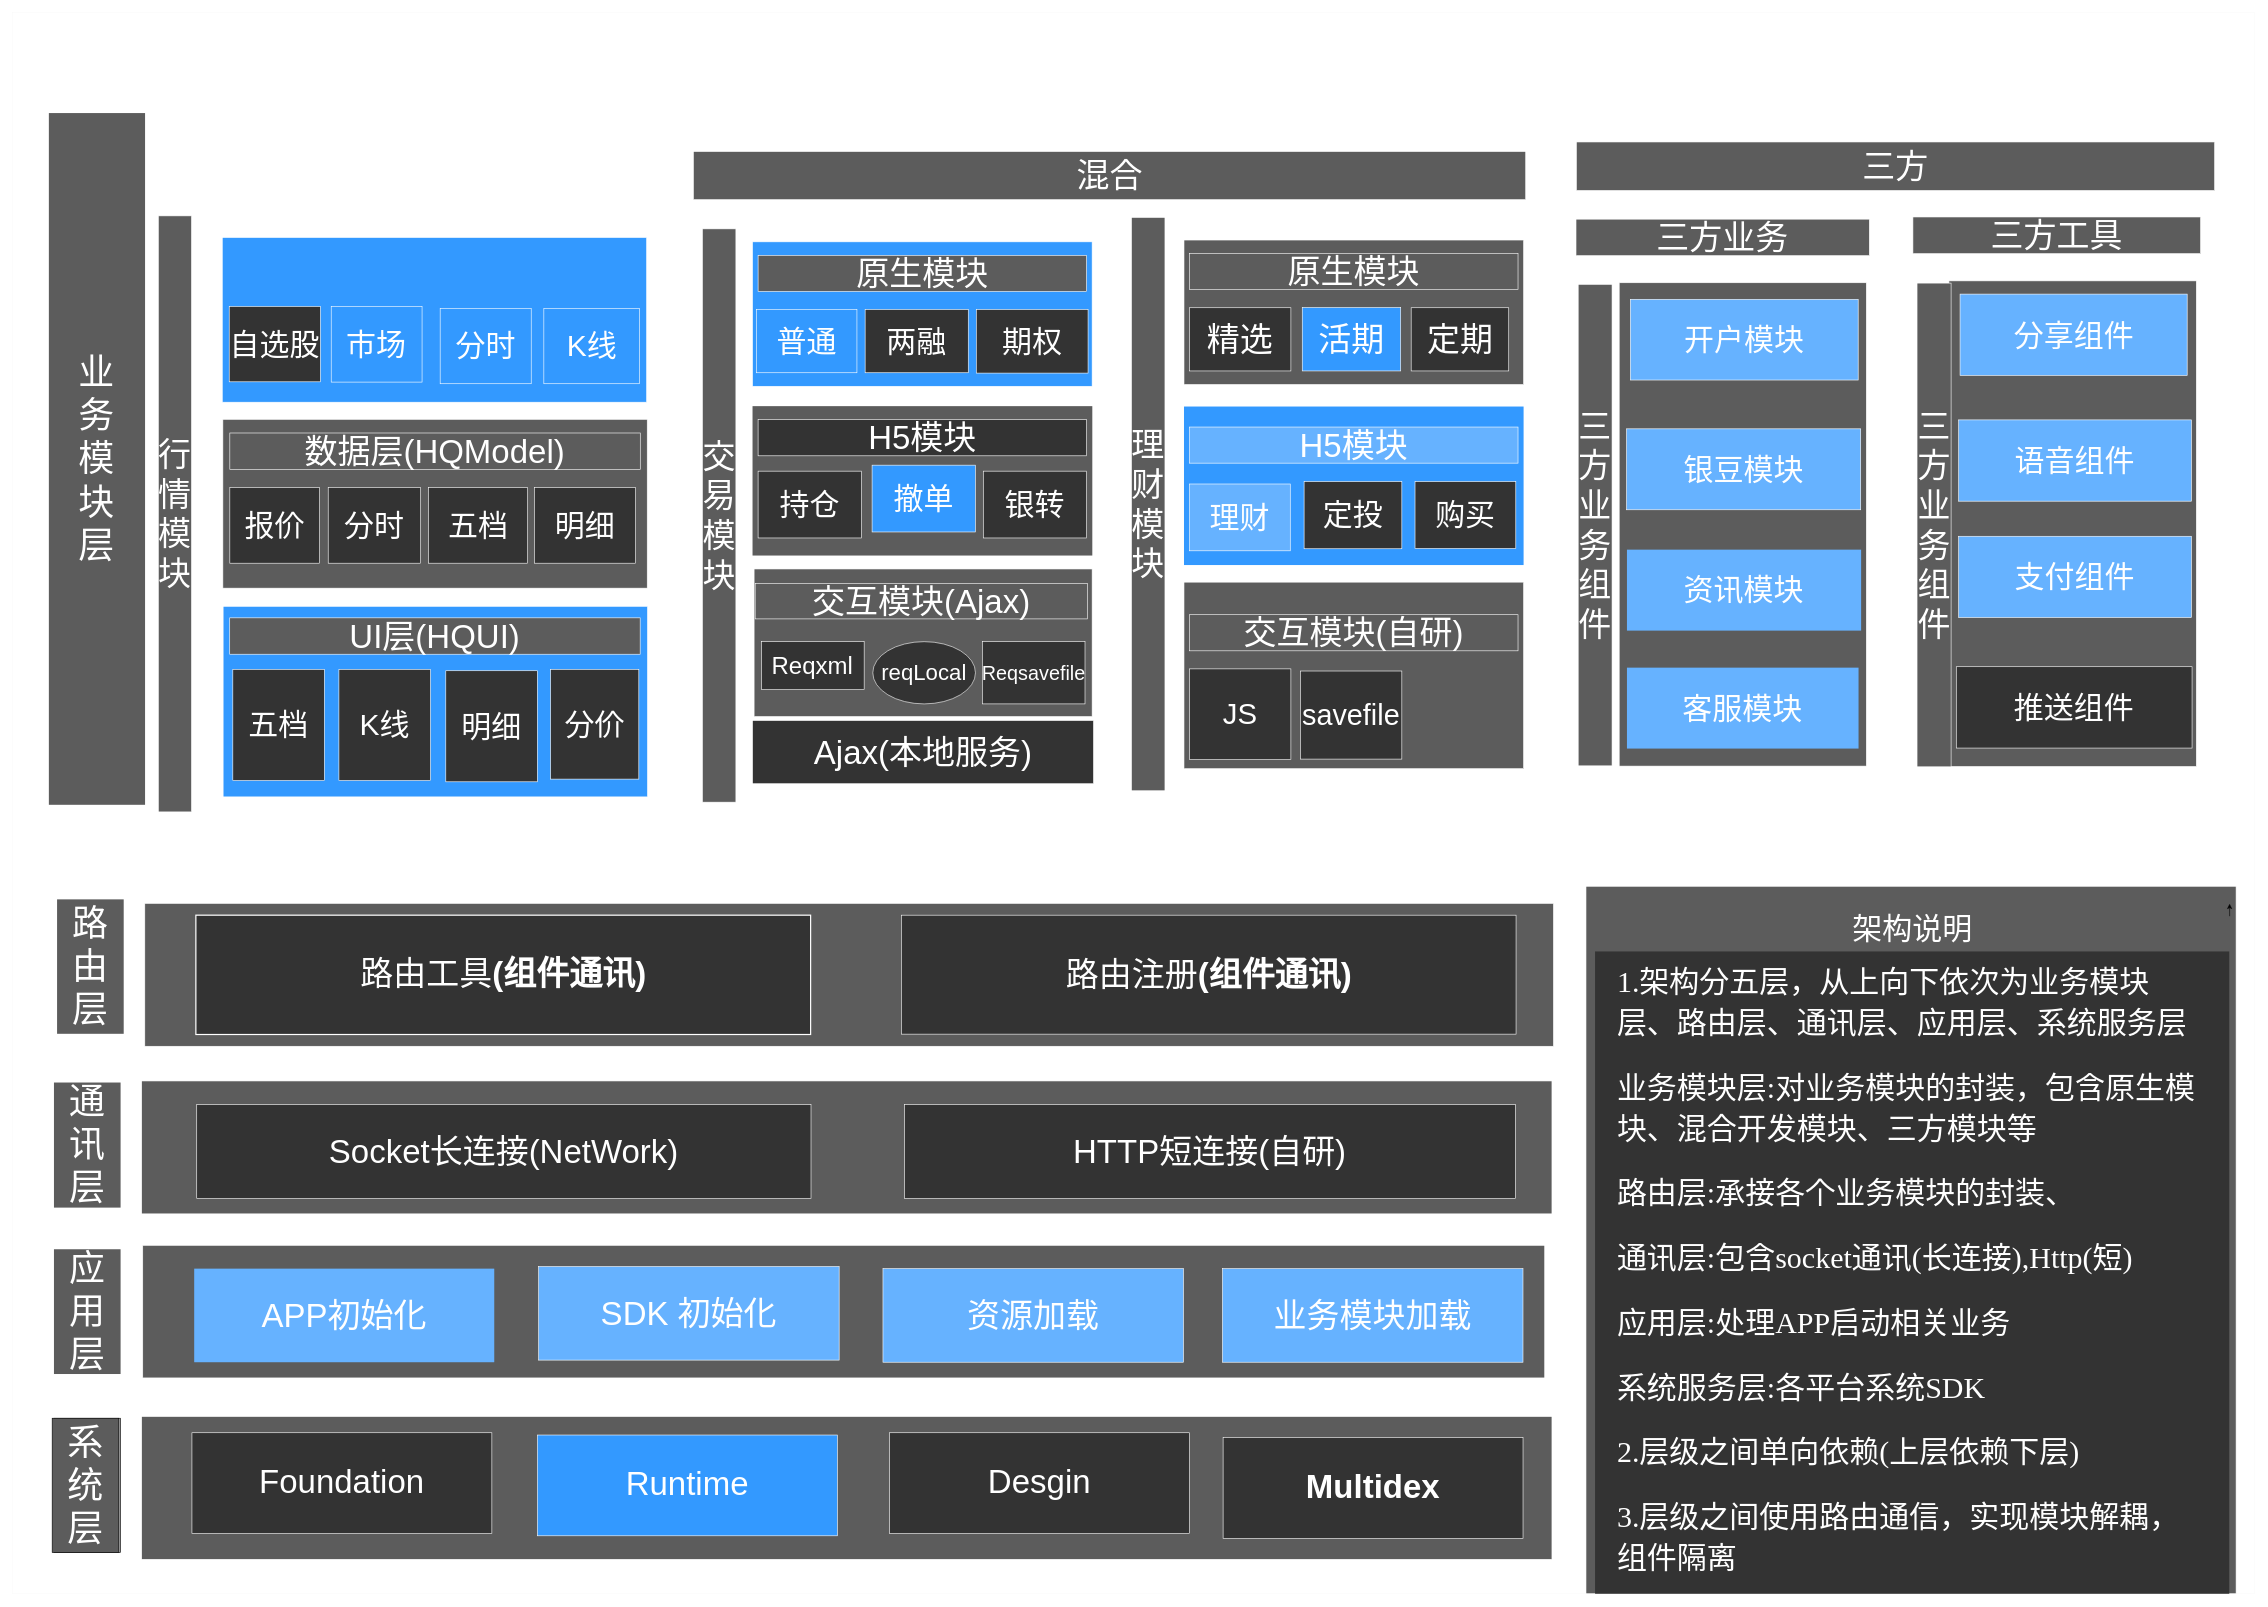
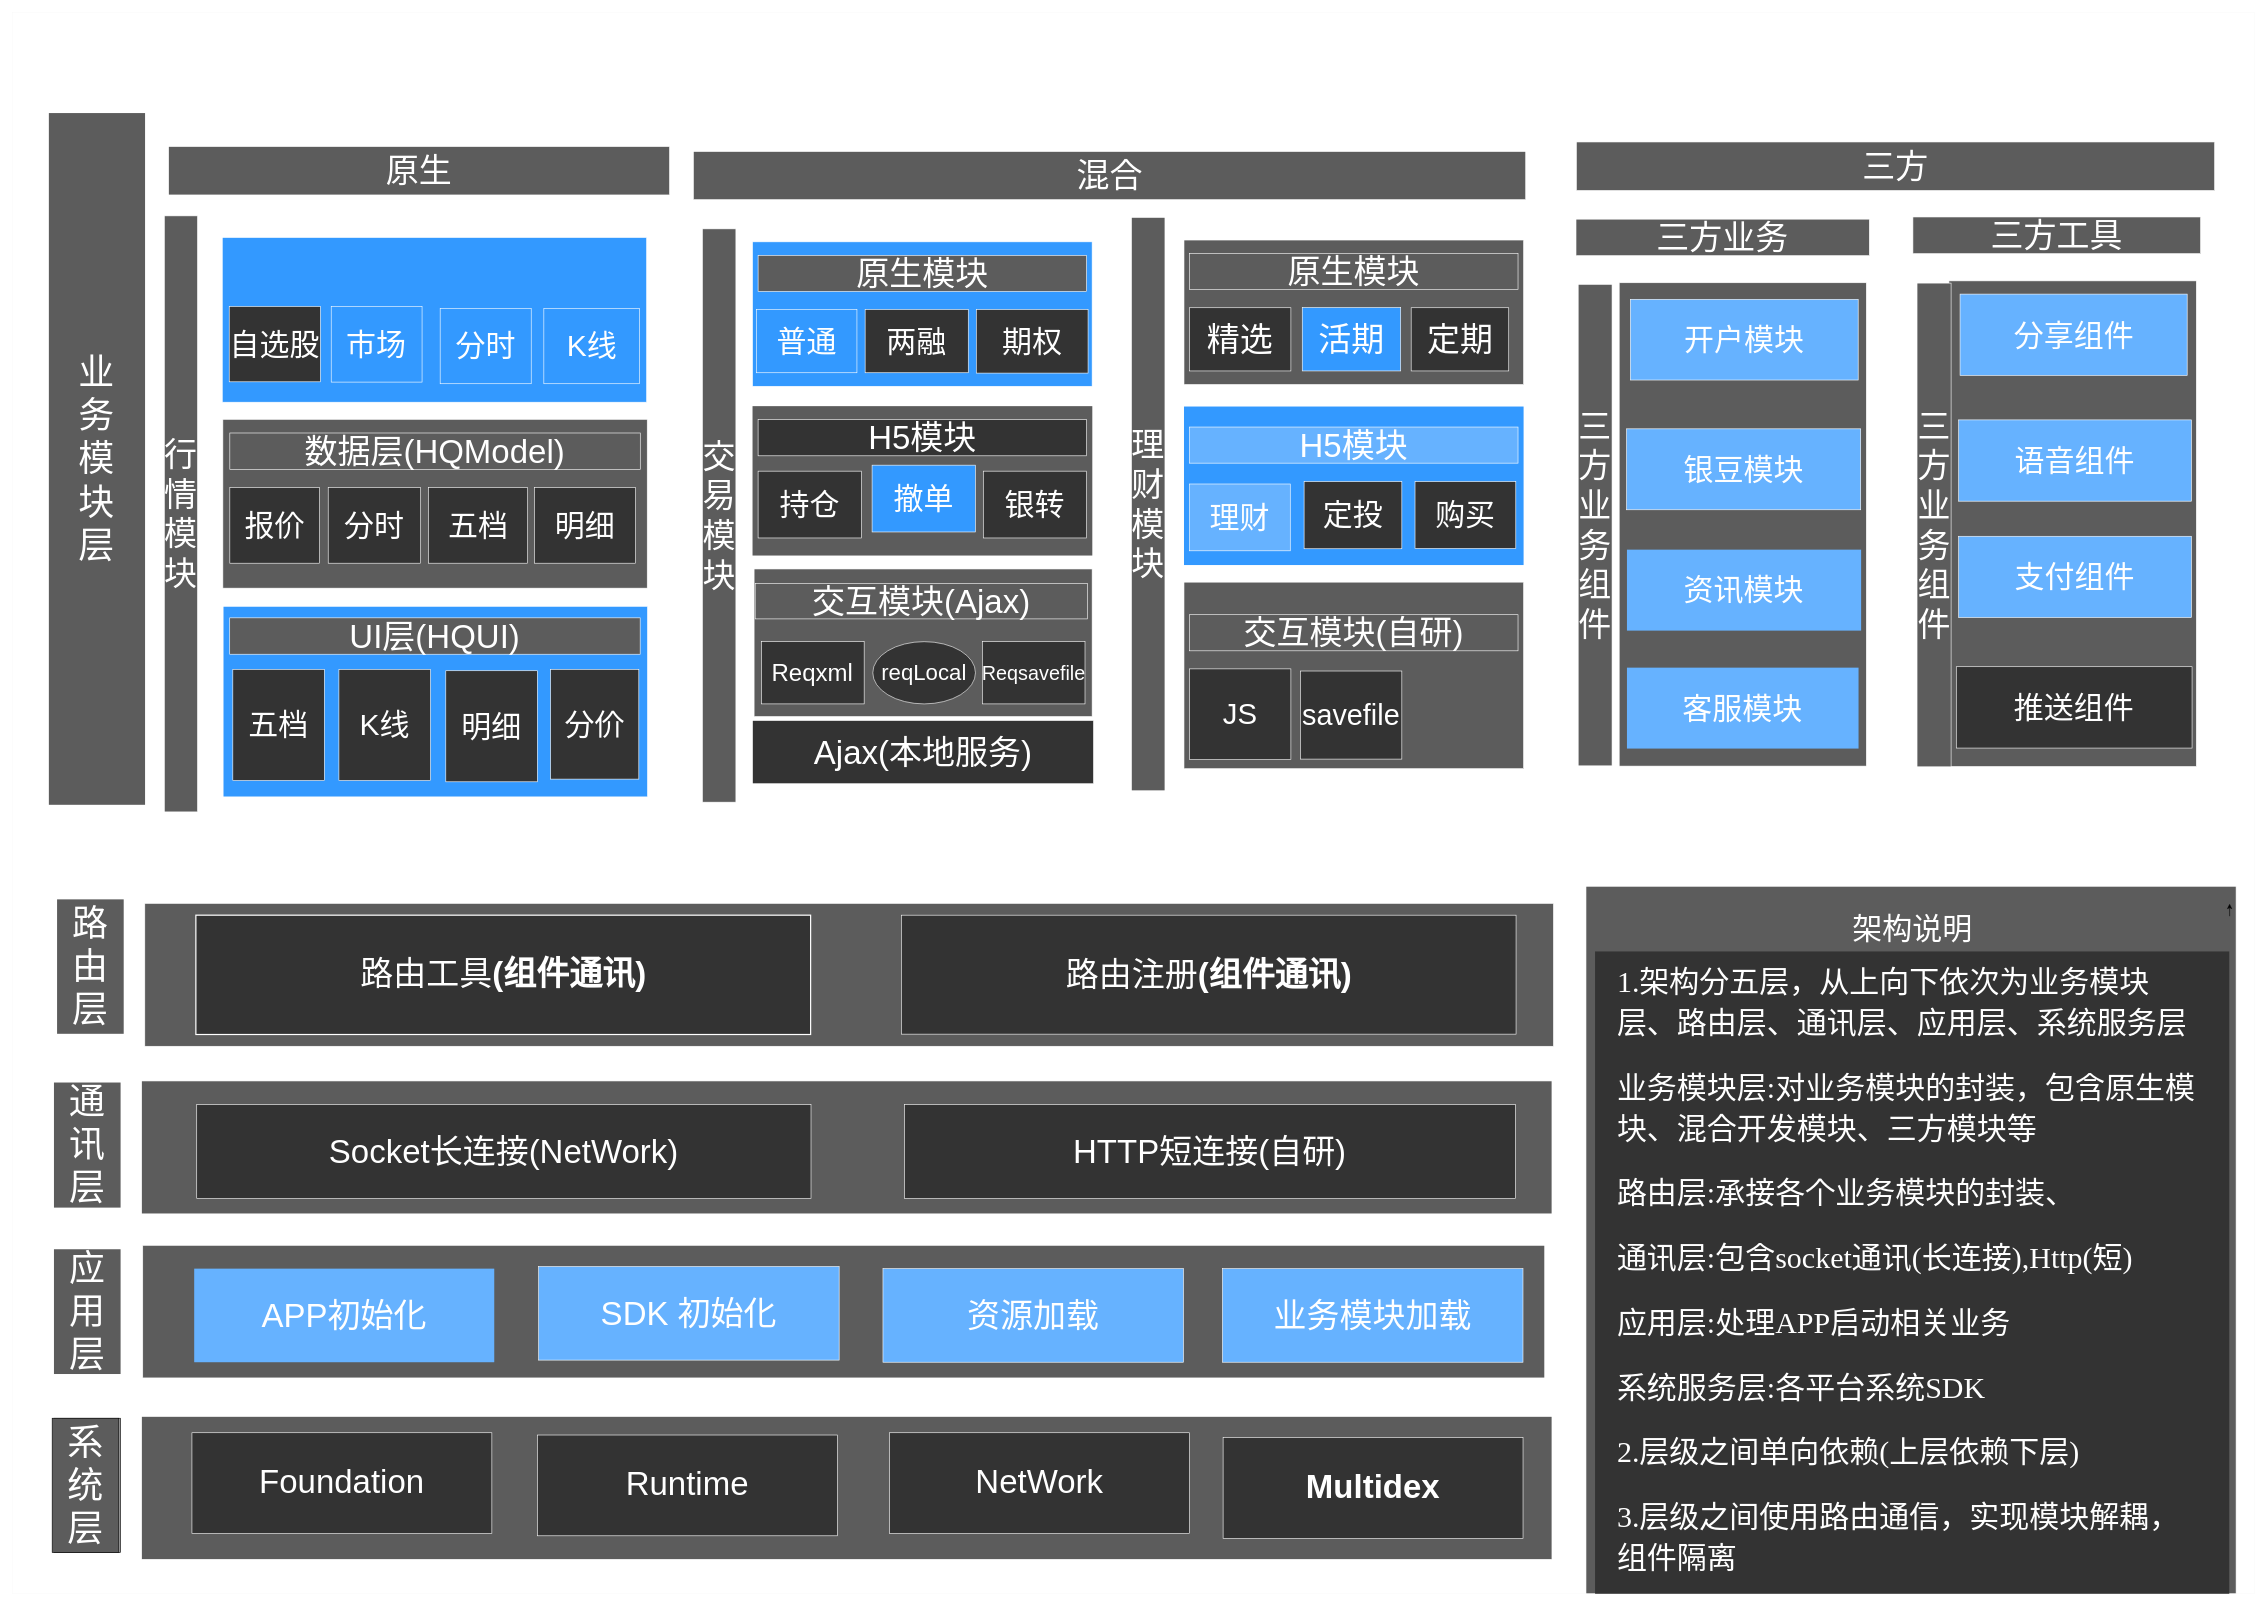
none -> (419, 171)
(175, 514) -> (181, 514)
(813, 666) -> (813, 673)
(1040, 1484) -> (1040, 1484)
(687, 1486) -> (687, 1486)
